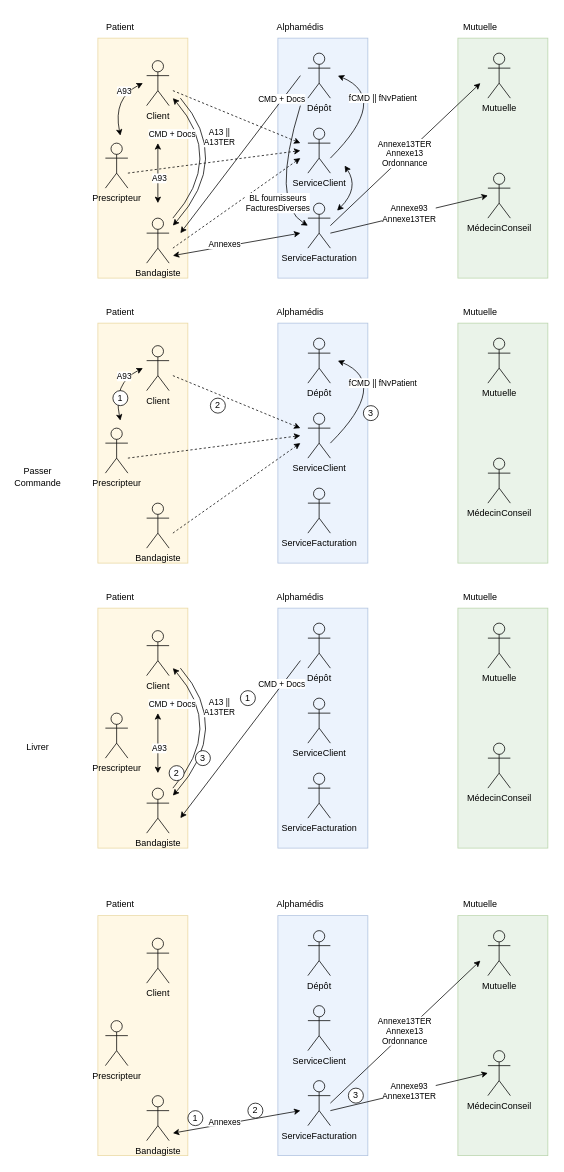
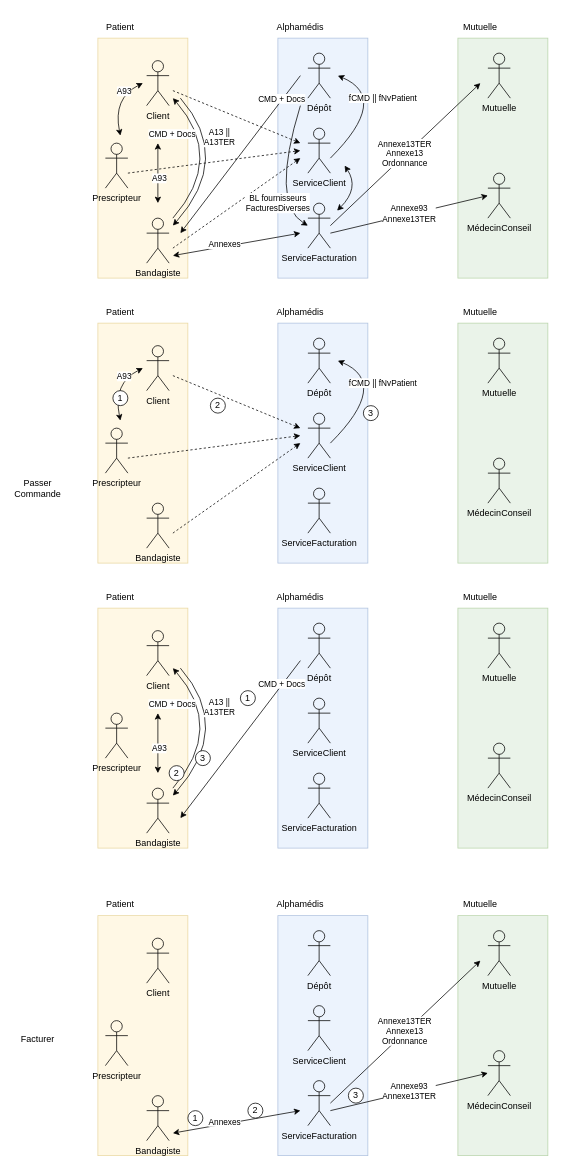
(38, 477) -> (38, 488)
(38, 747) -> none
none -> (38, 1039)
